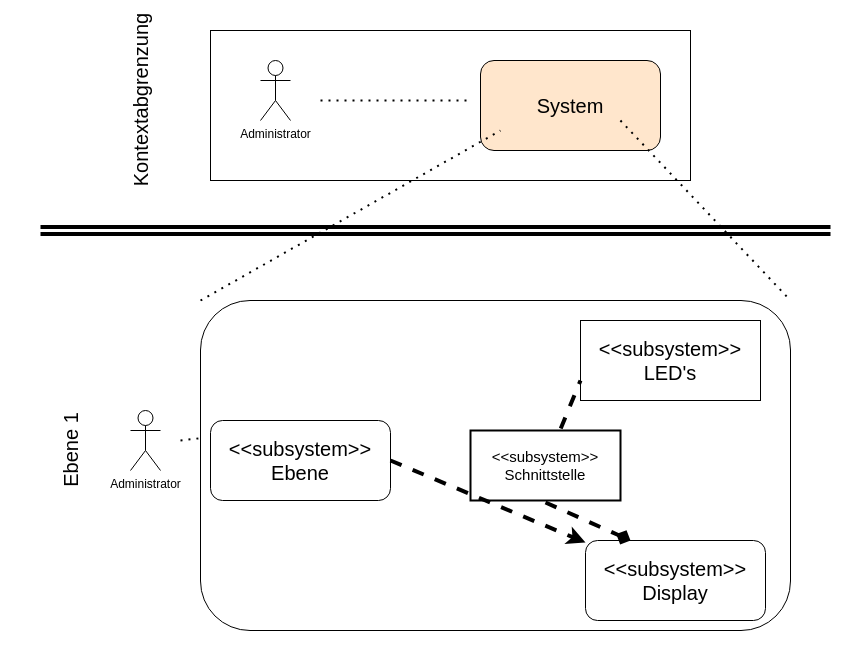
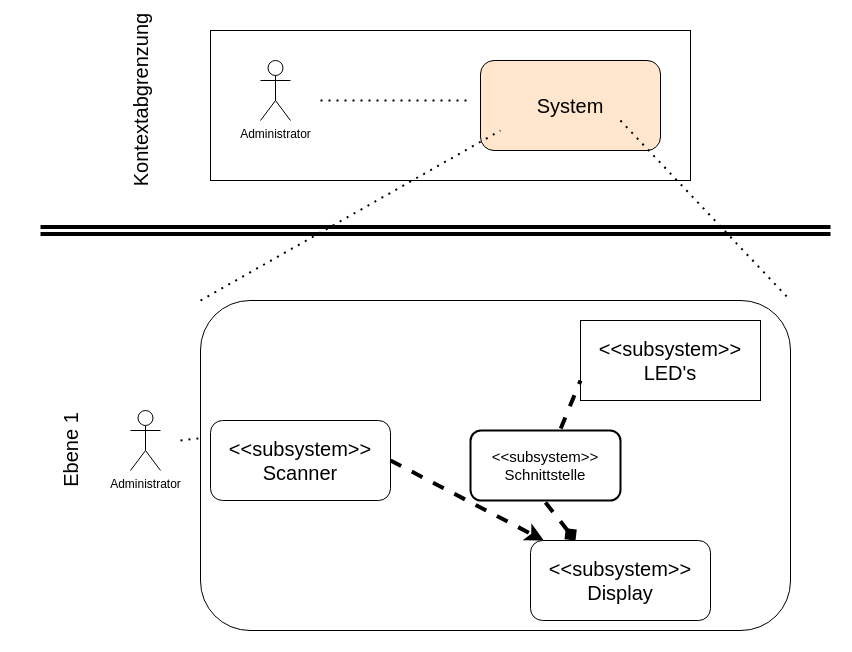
(301, 461) -> (301, 461)
(546, 466) -> (546, 466)
(676, 581) -> (621, 581)
